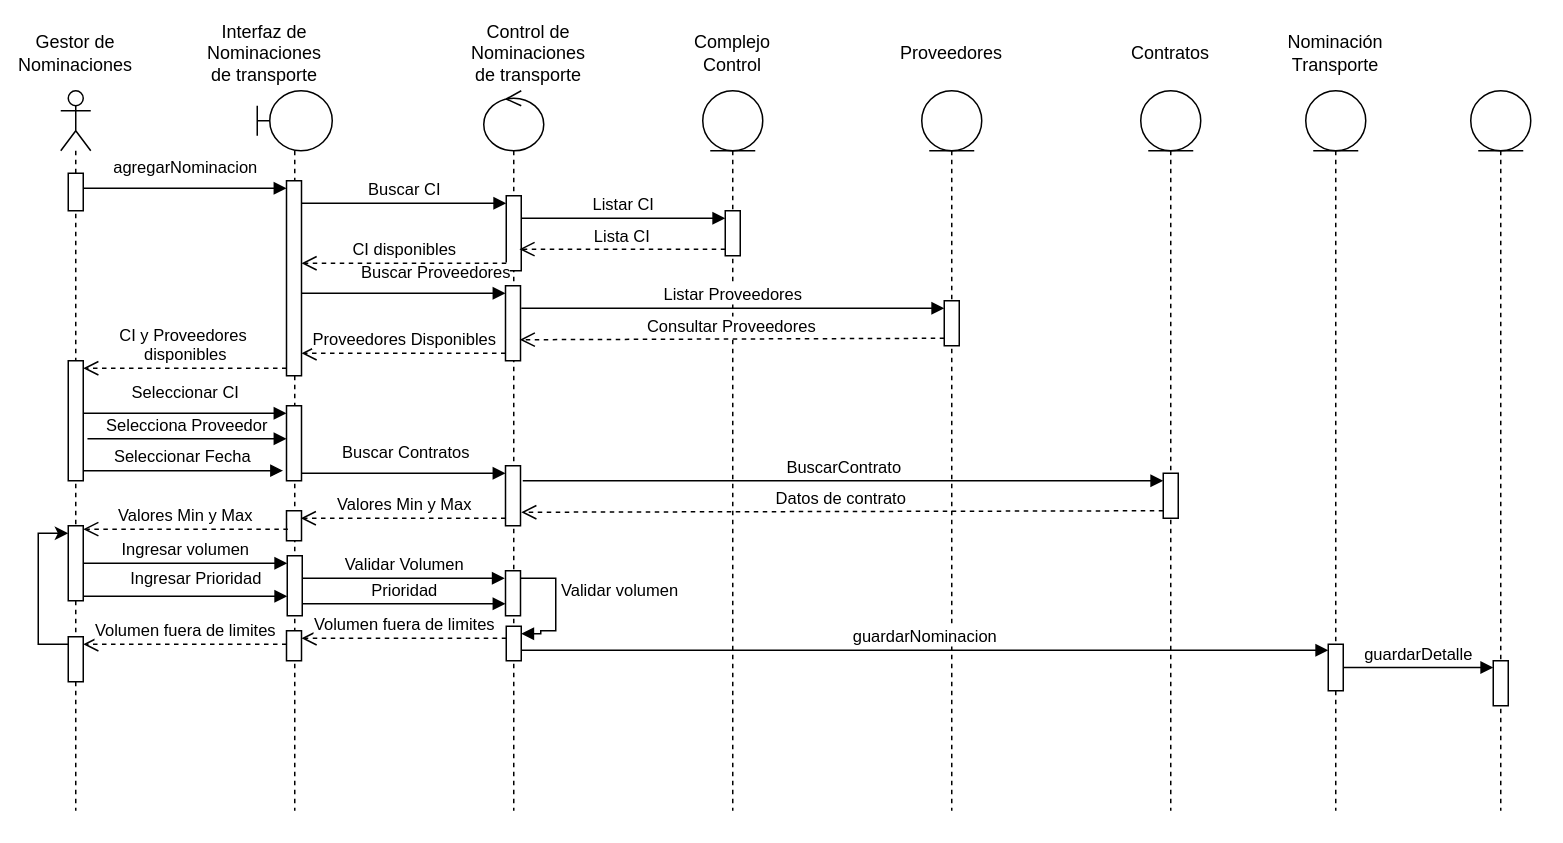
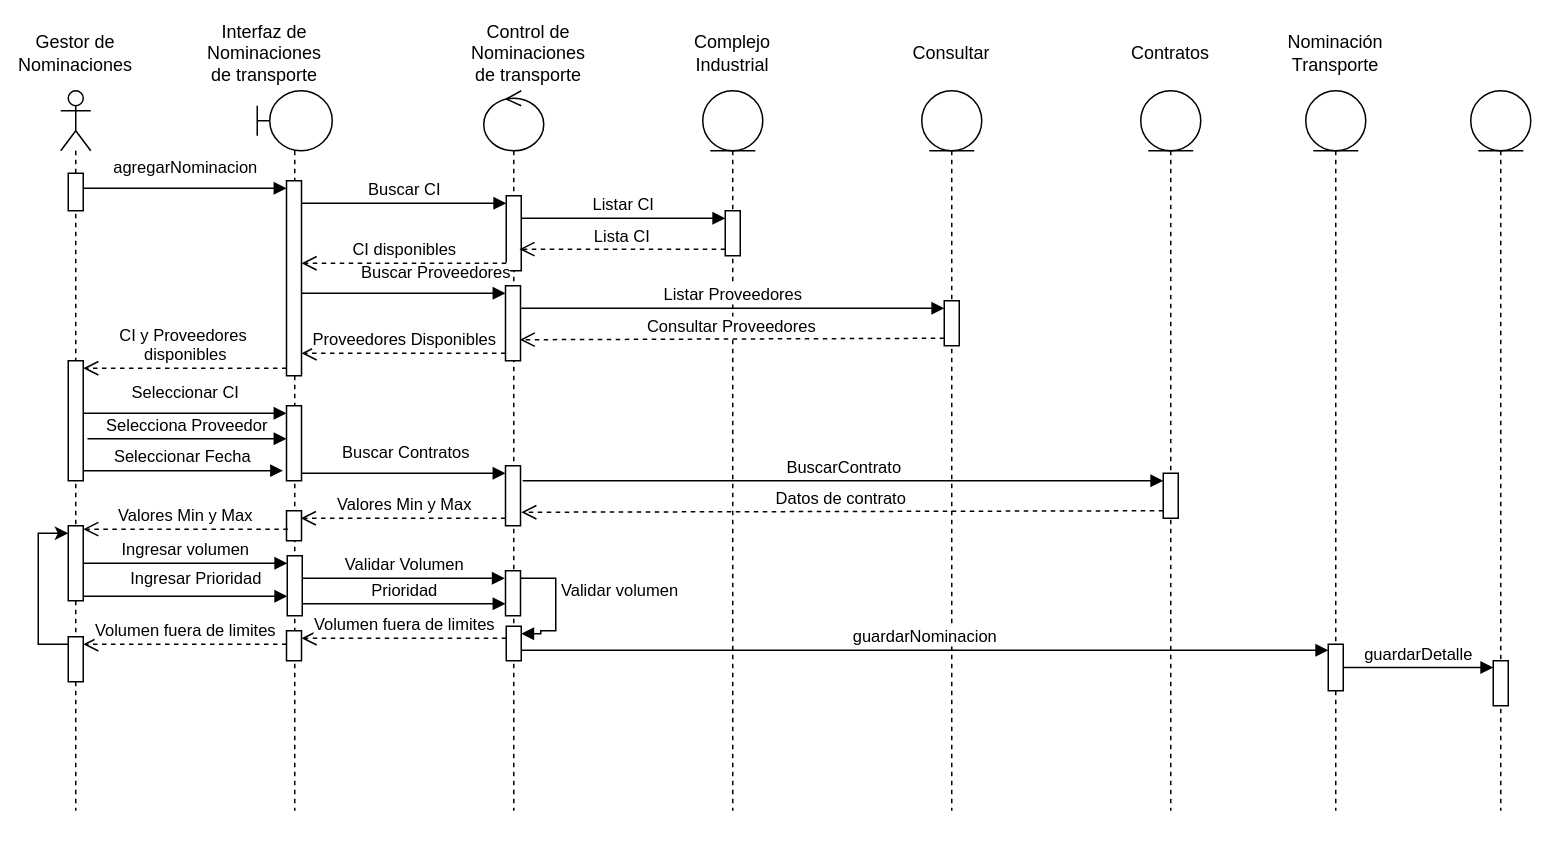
(733, 53) -> (733, 53)
(952, 53) -> (952, 53)
